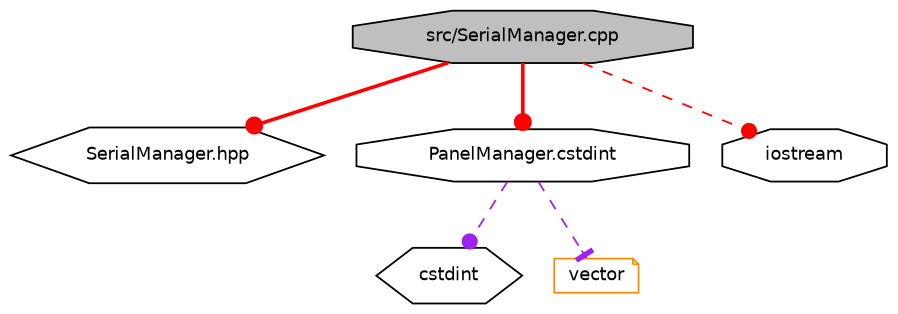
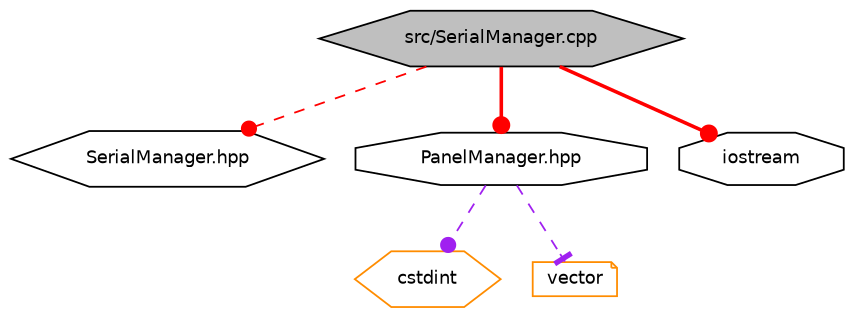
(523, 37) -> (501, 39)
(355, 93) -> (341, 96)
(662, 96) -> (631, 99)
(523, 155) -> (501, 159)
(449, 276) -> (428, 279)
